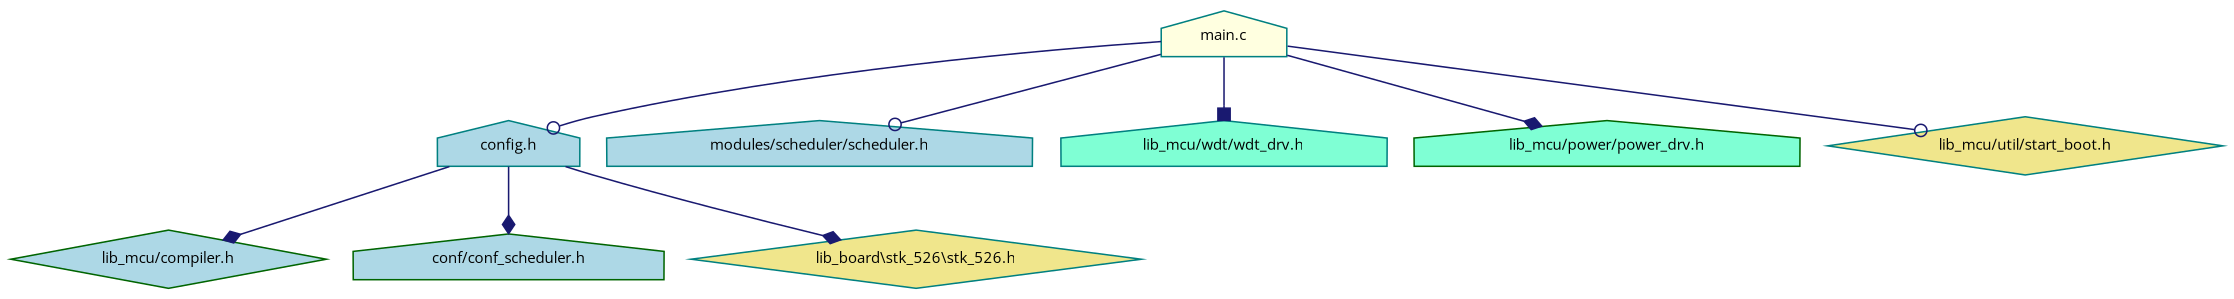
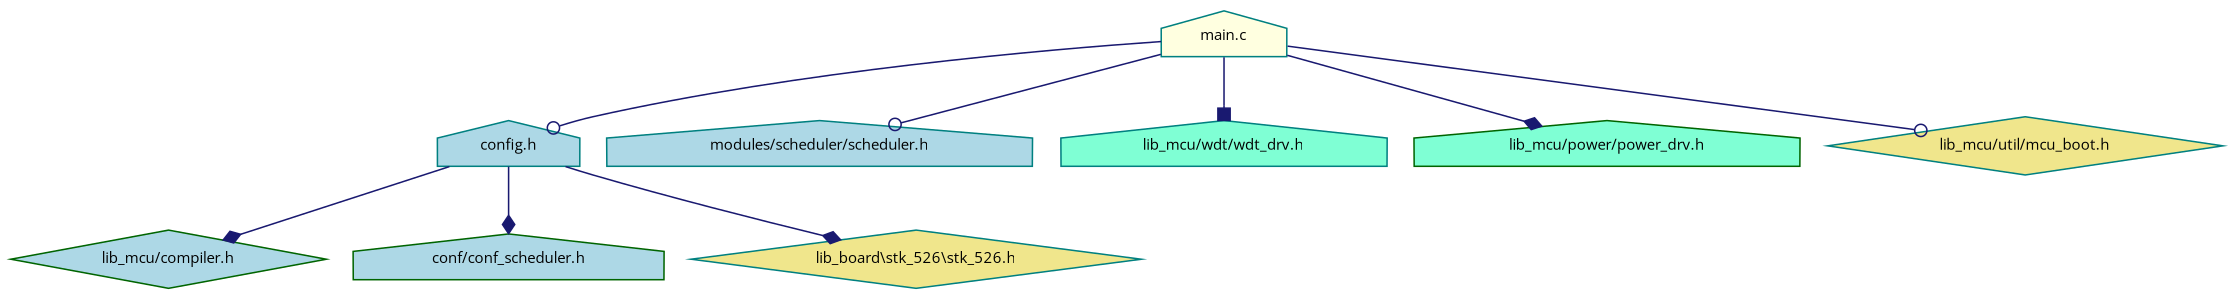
(2025, 146) -> (2025, 146)
